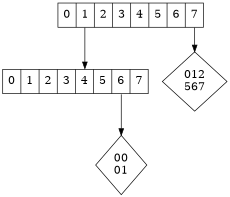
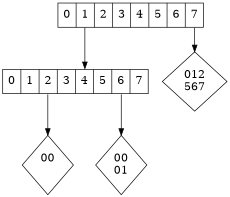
none -> (48, 165)
